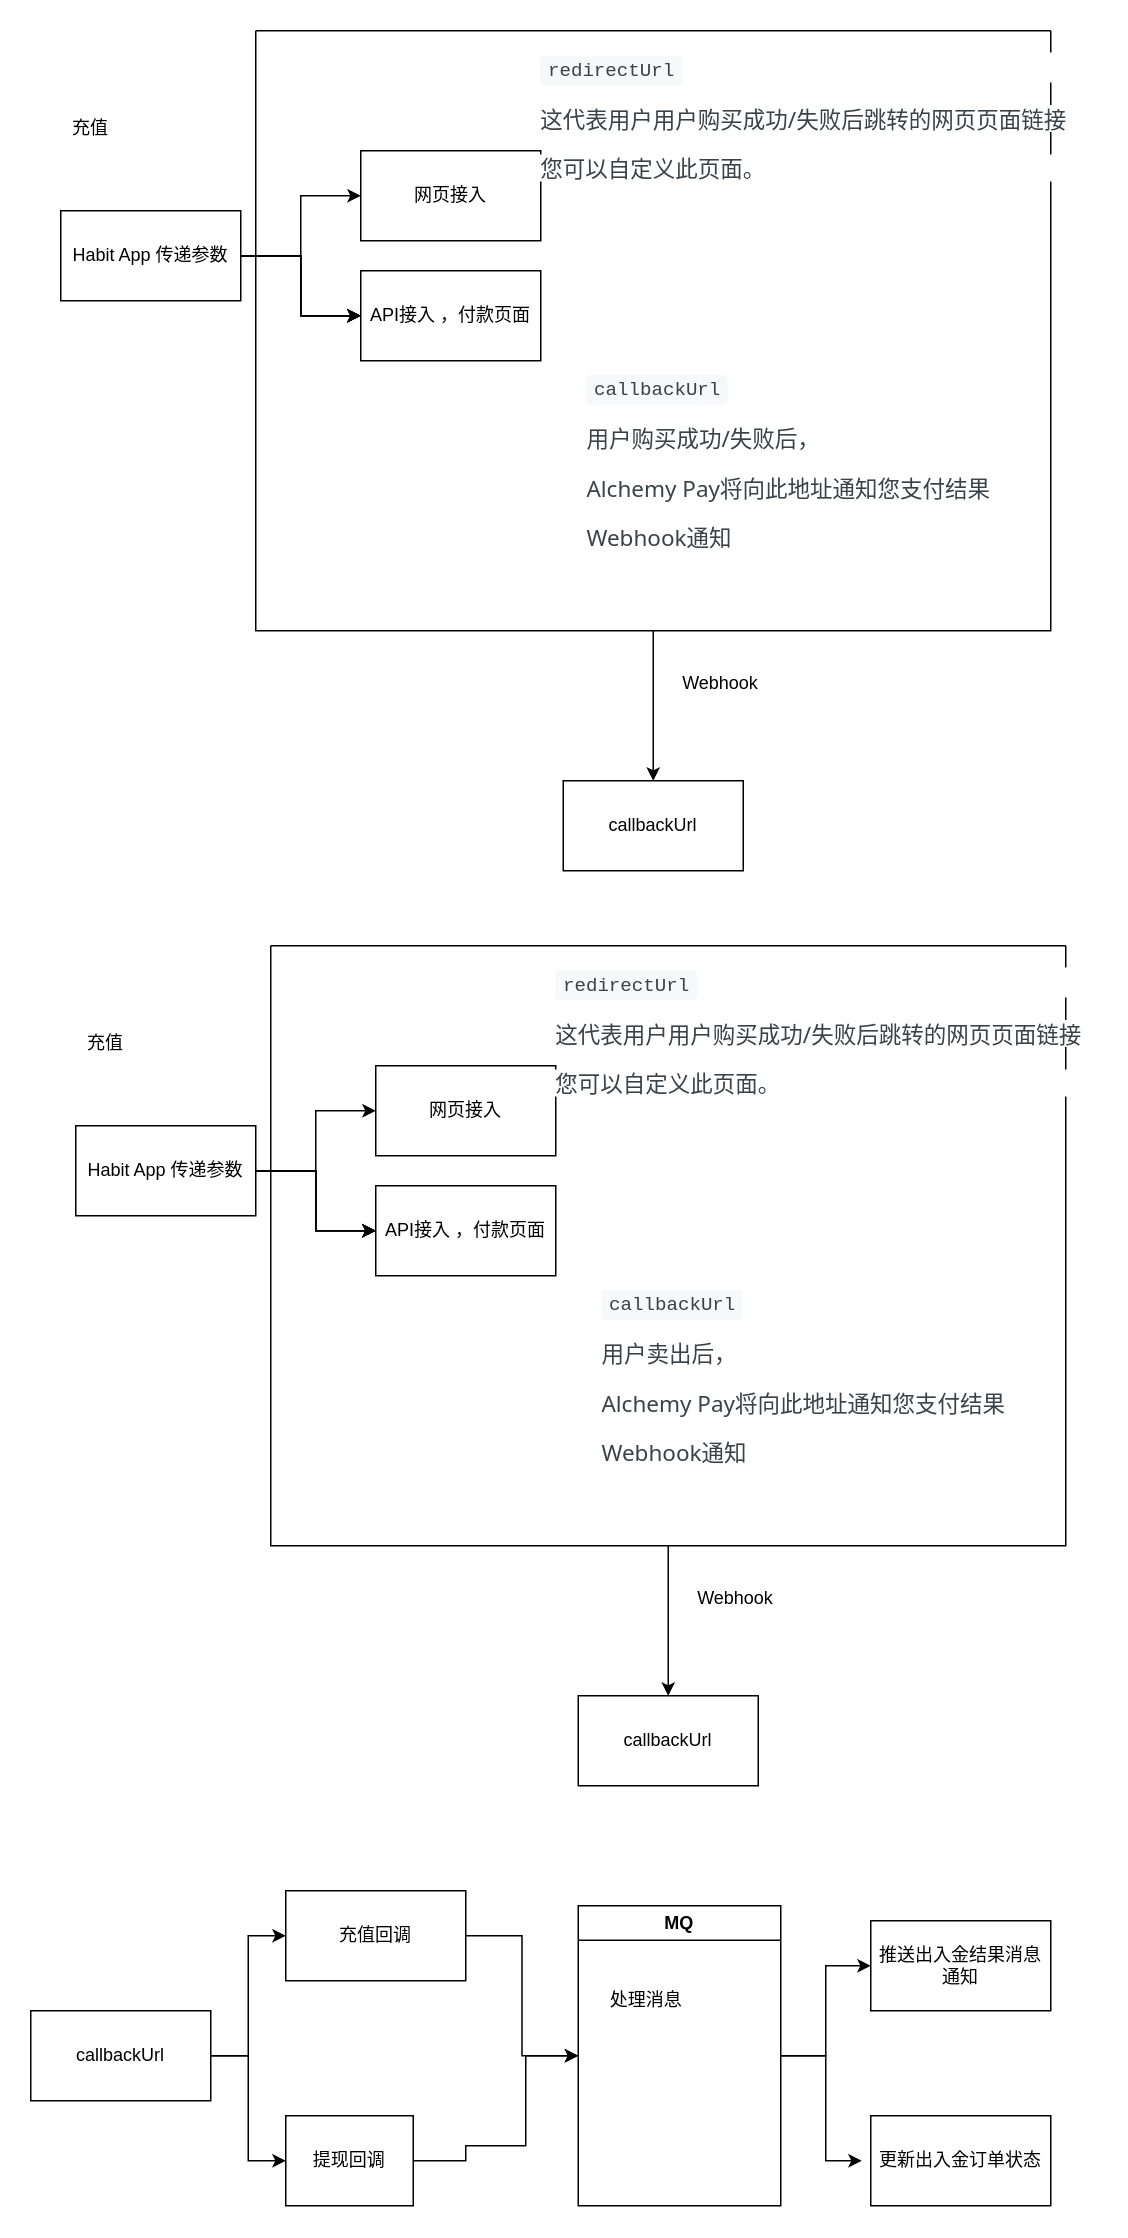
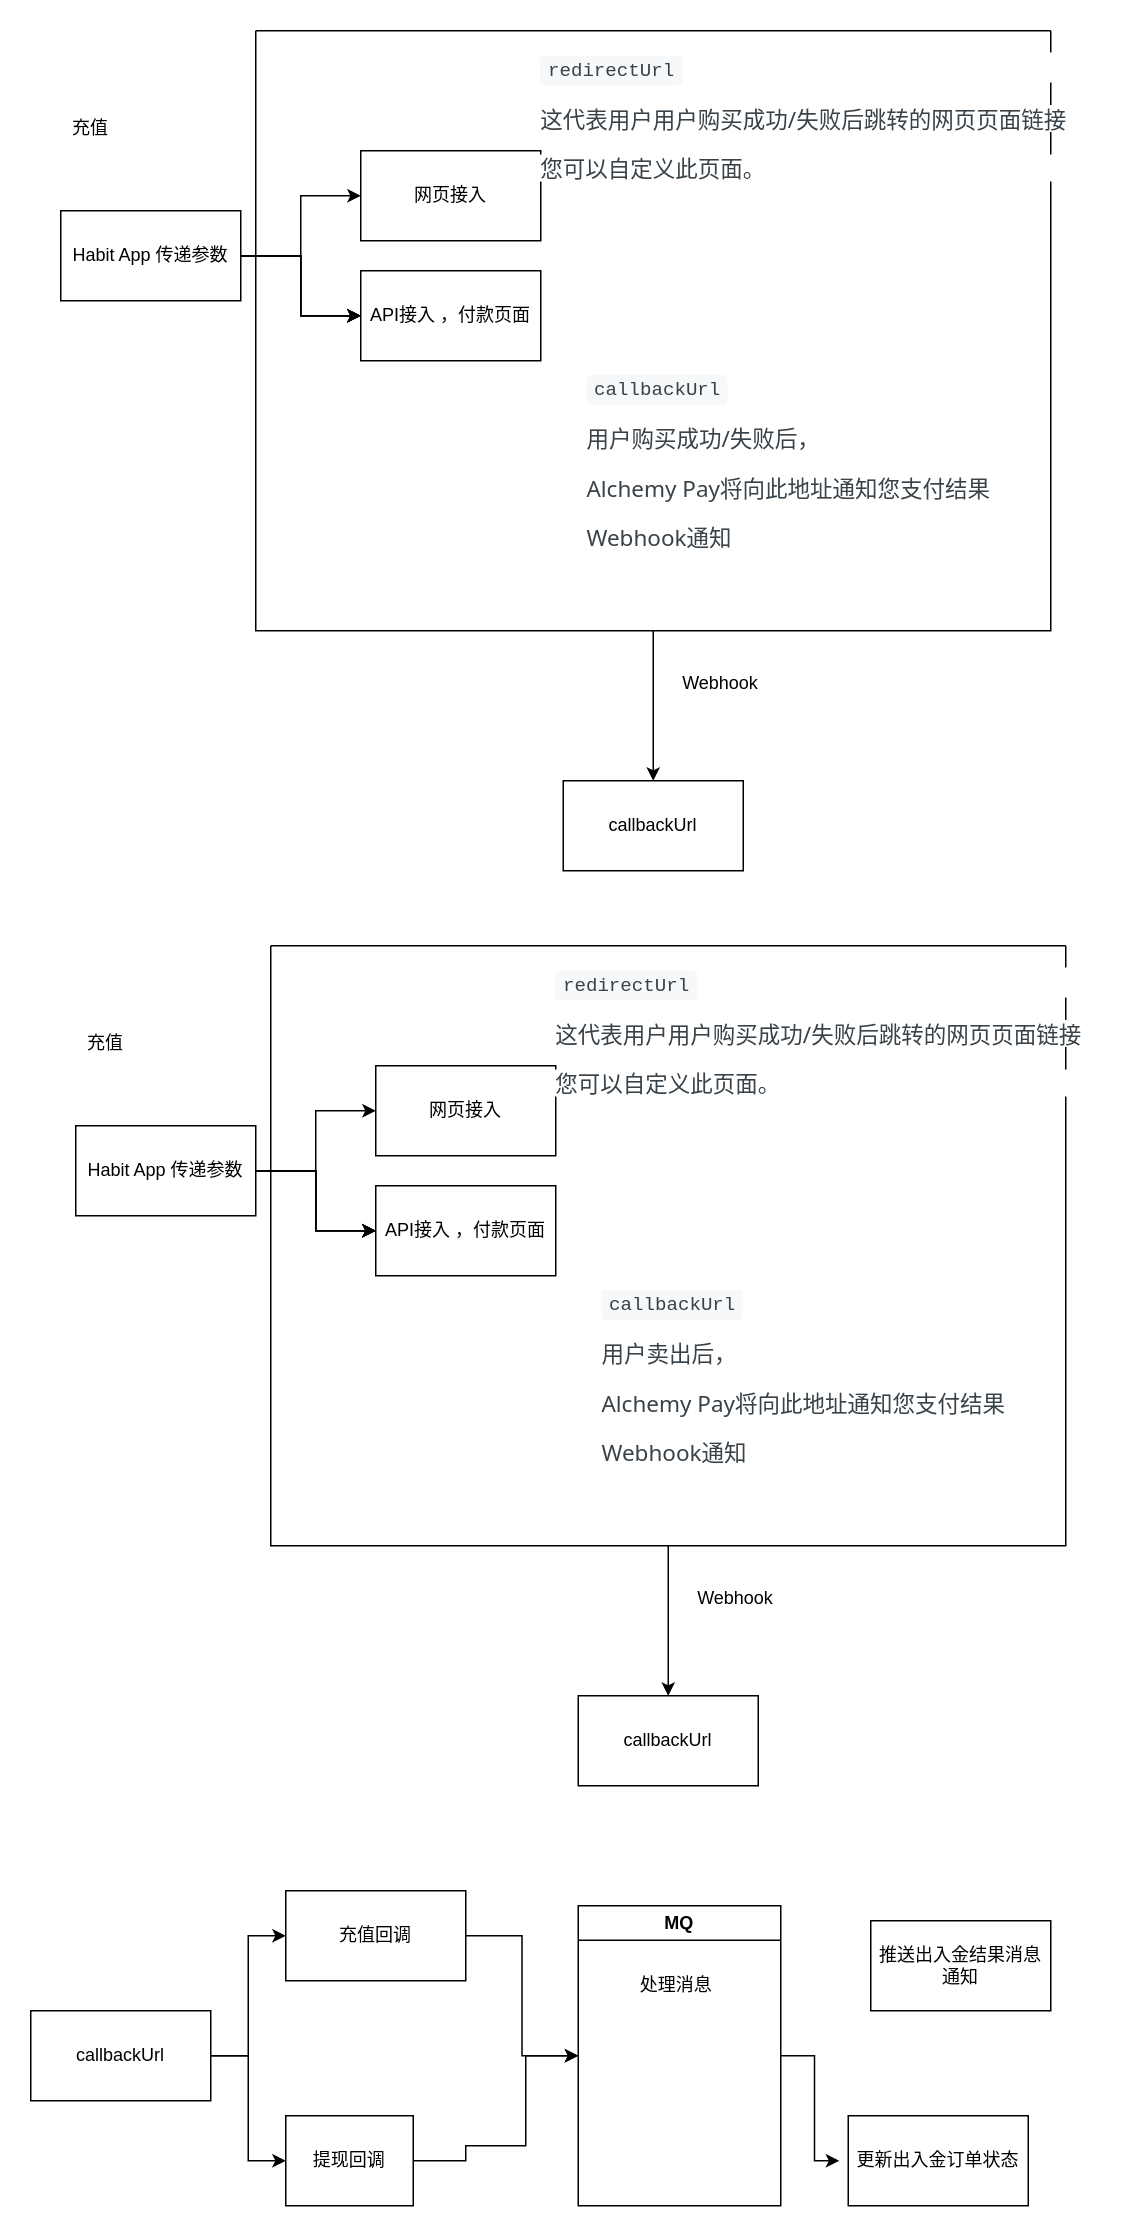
(826, 1993) -> none
(646, 2000) -> (676, 1985)
(961, 2161) -> (938, 2161)
